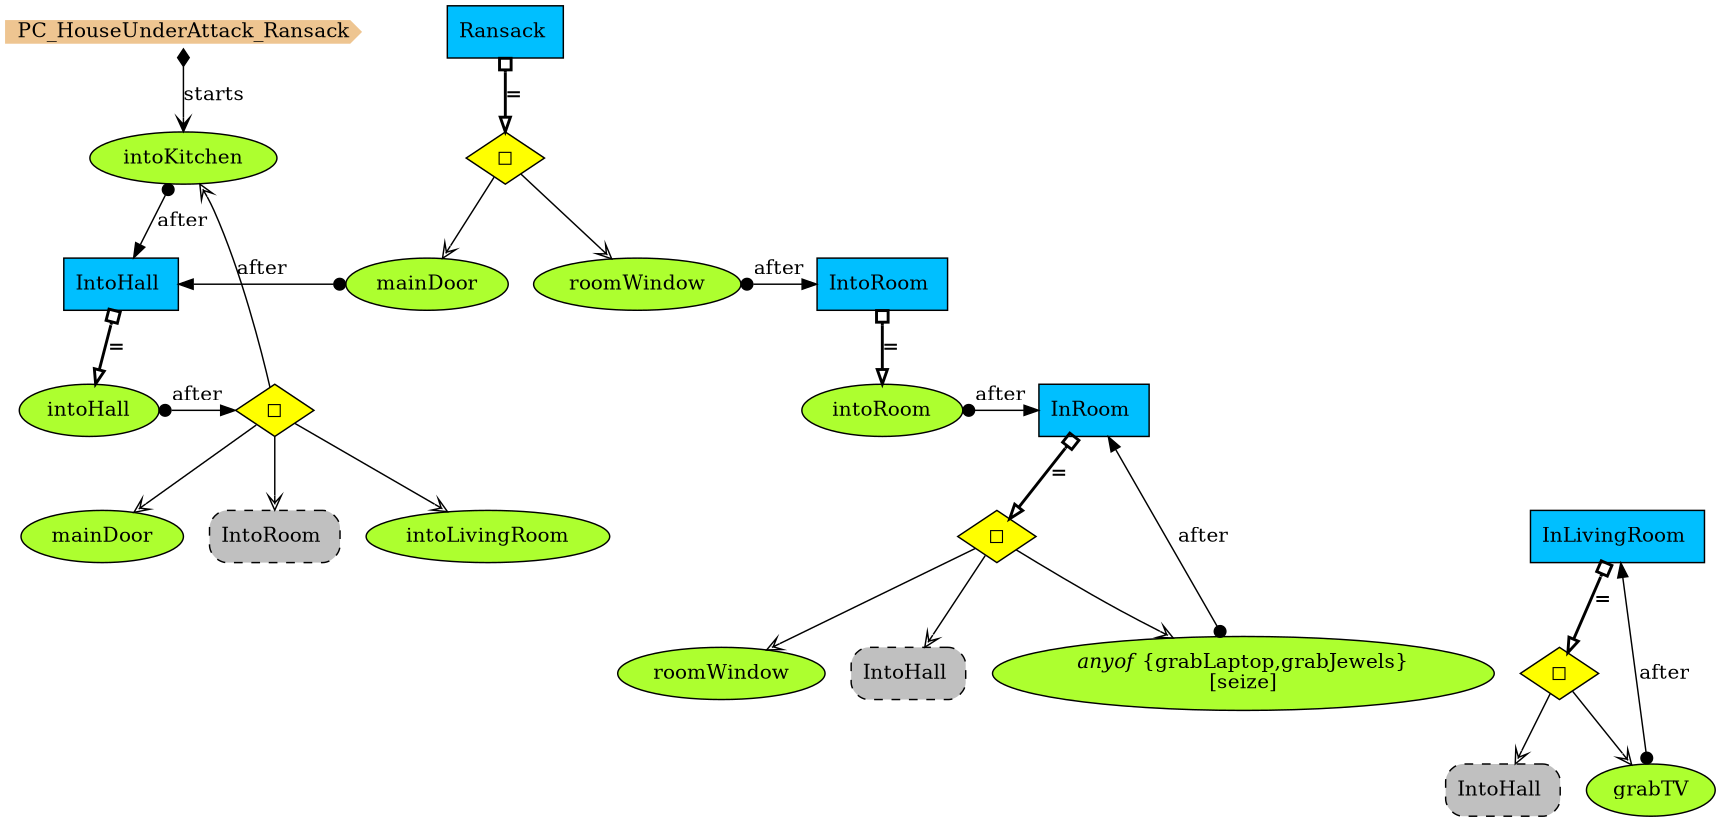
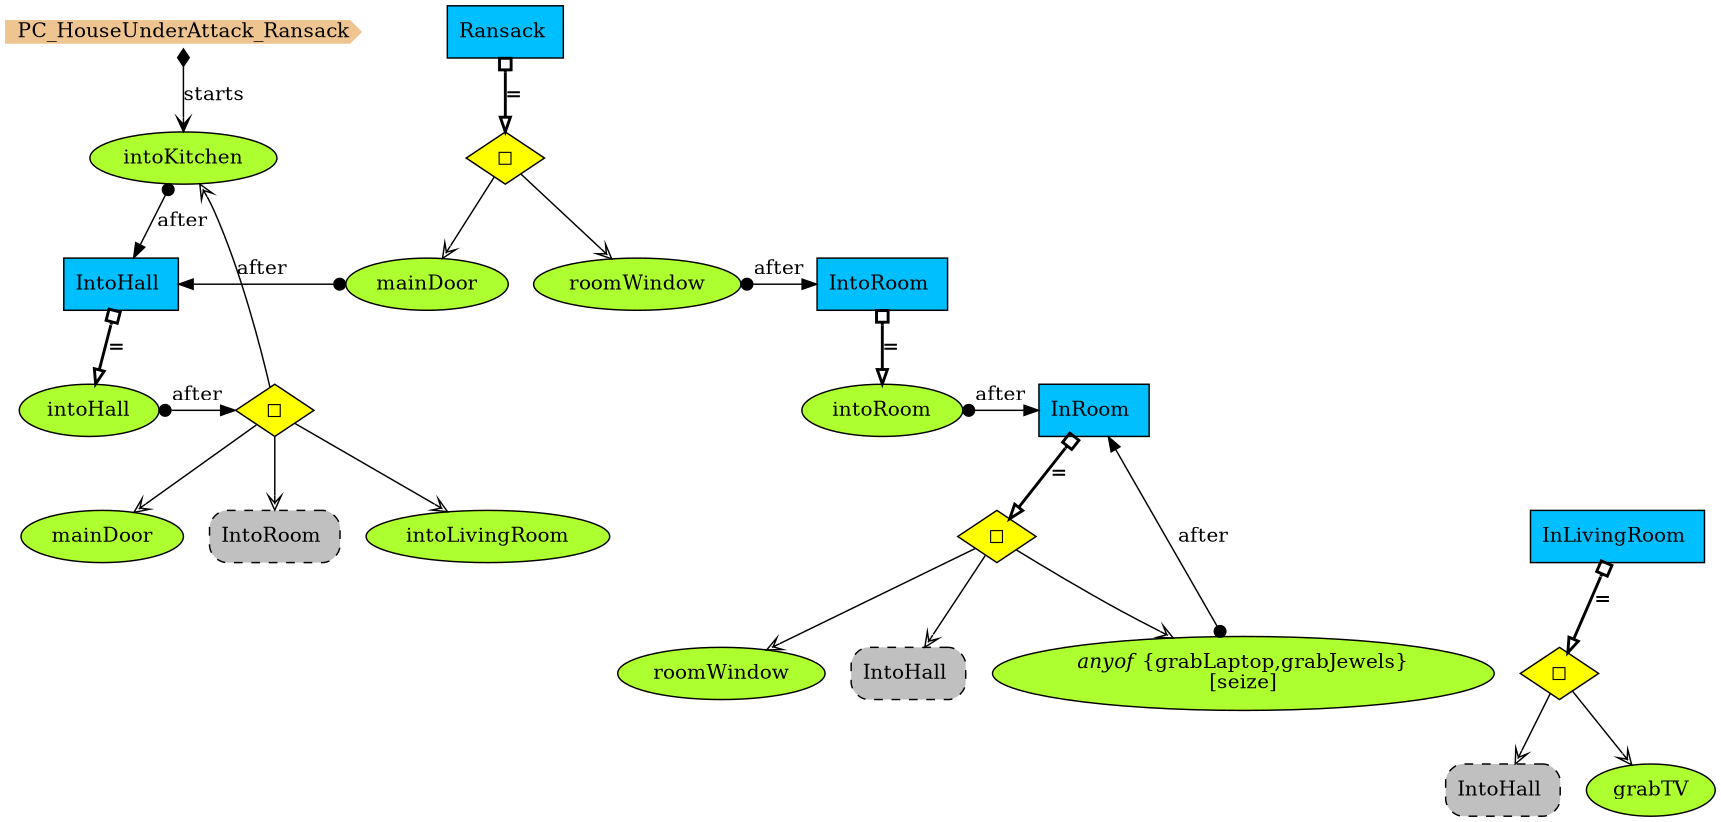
(1634, 665) -> none
